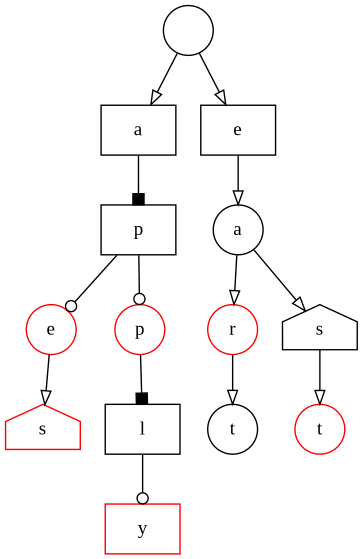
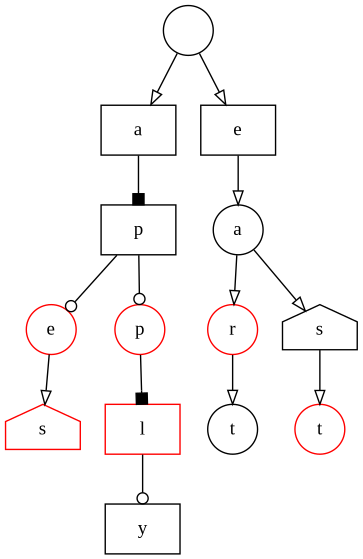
(143, 429) -> (143, 429)
(143, 529) -> (143, 529)
